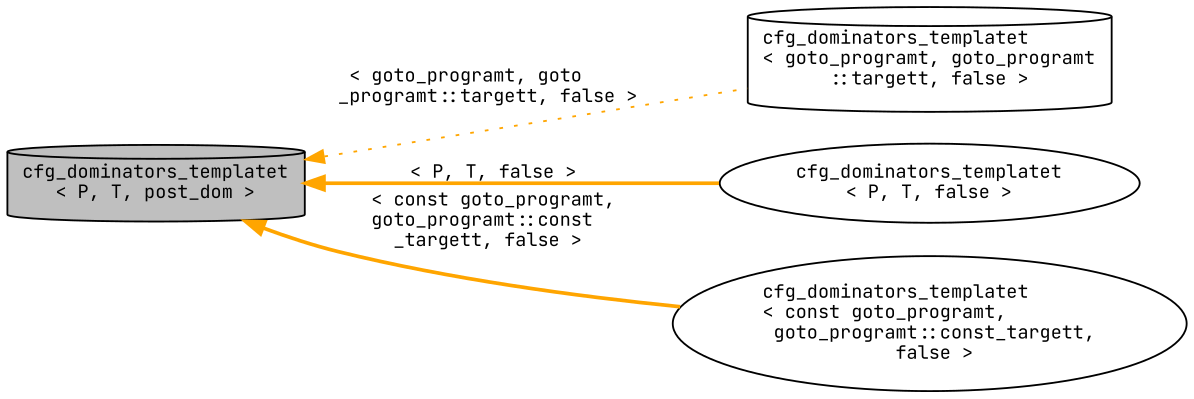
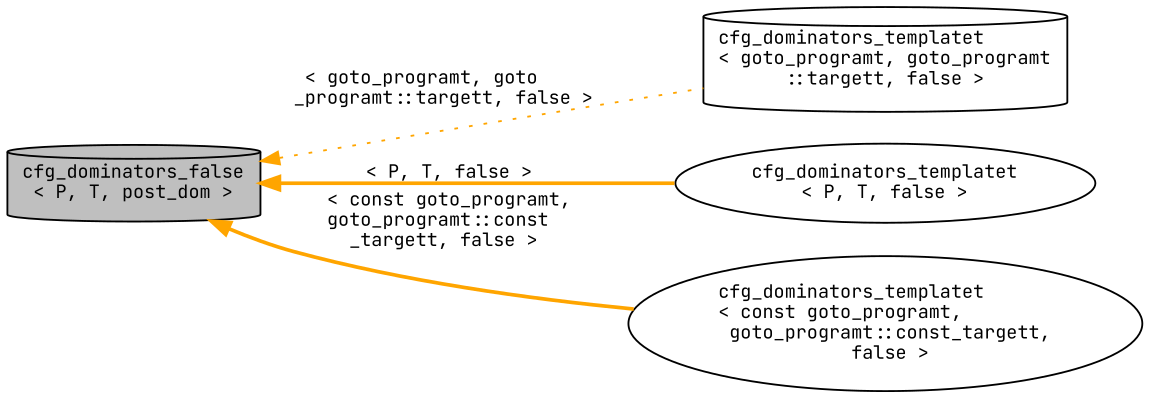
(156, 183) -> (134, 183)
